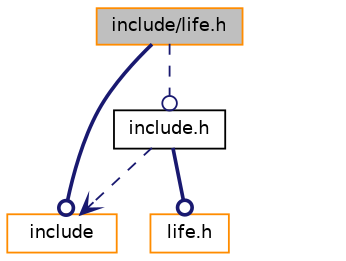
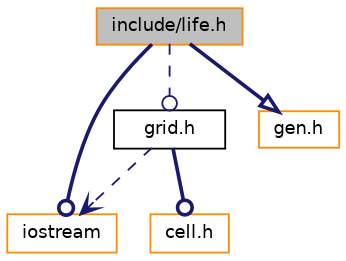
(170, 129) -> (170, 129)
none -> (299, 129)
(62, 233) -> (62, 233)
(190, 233) -> (190, 233)
